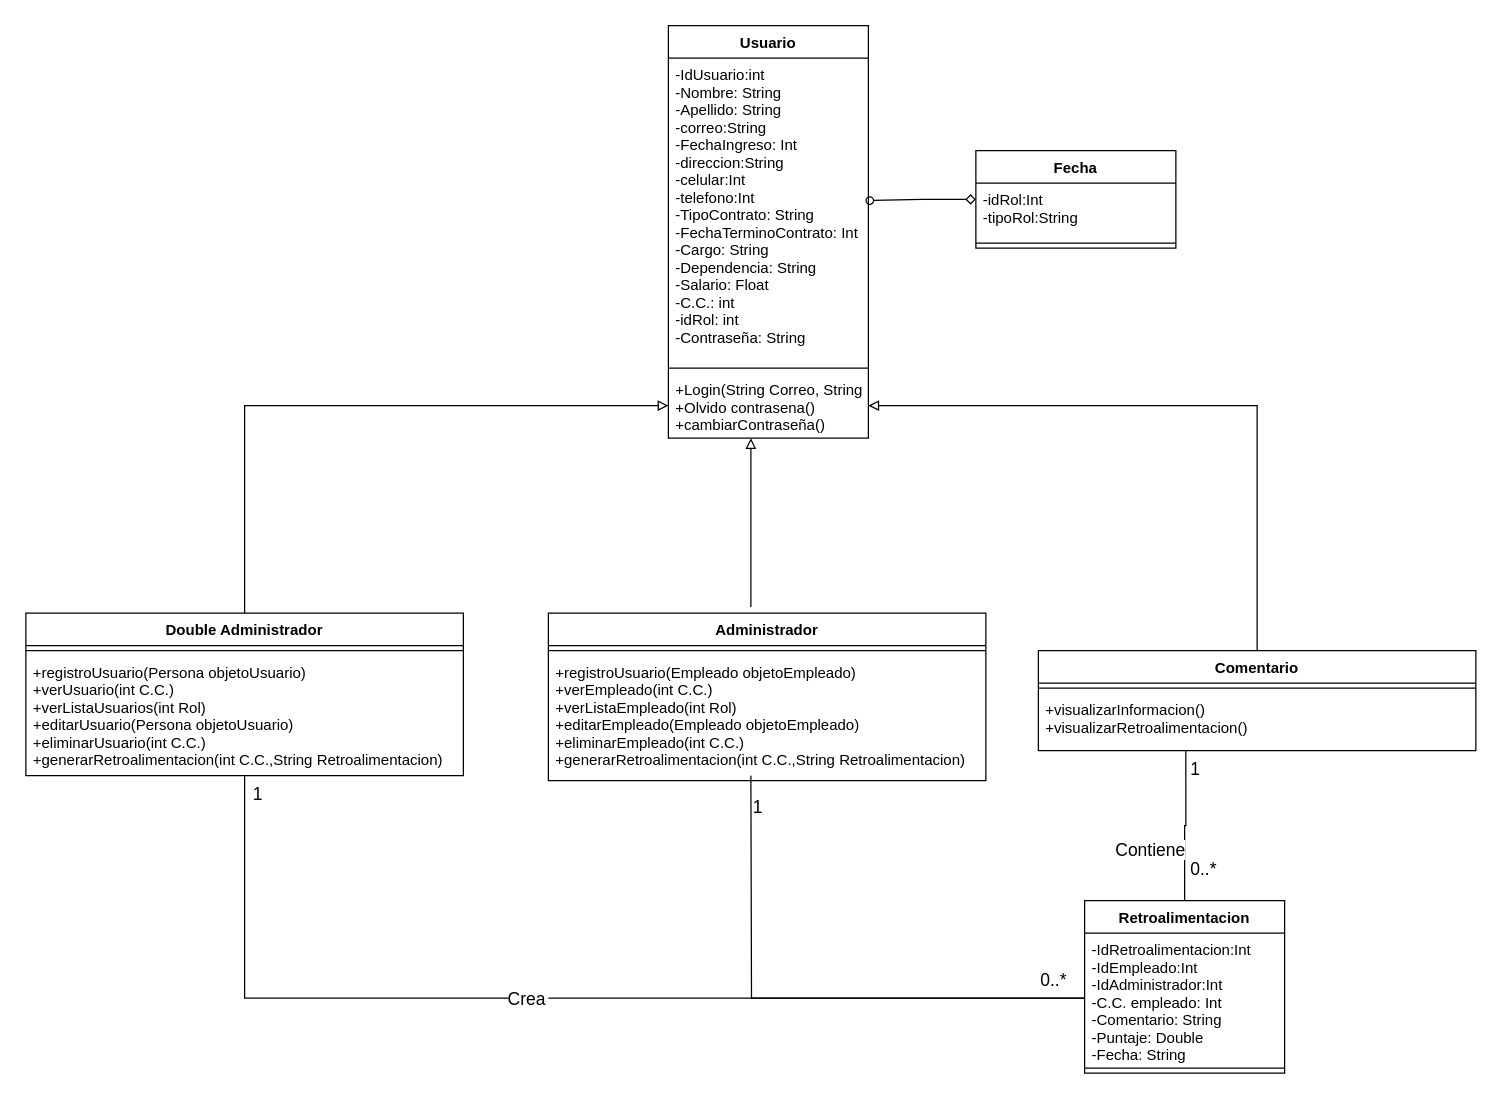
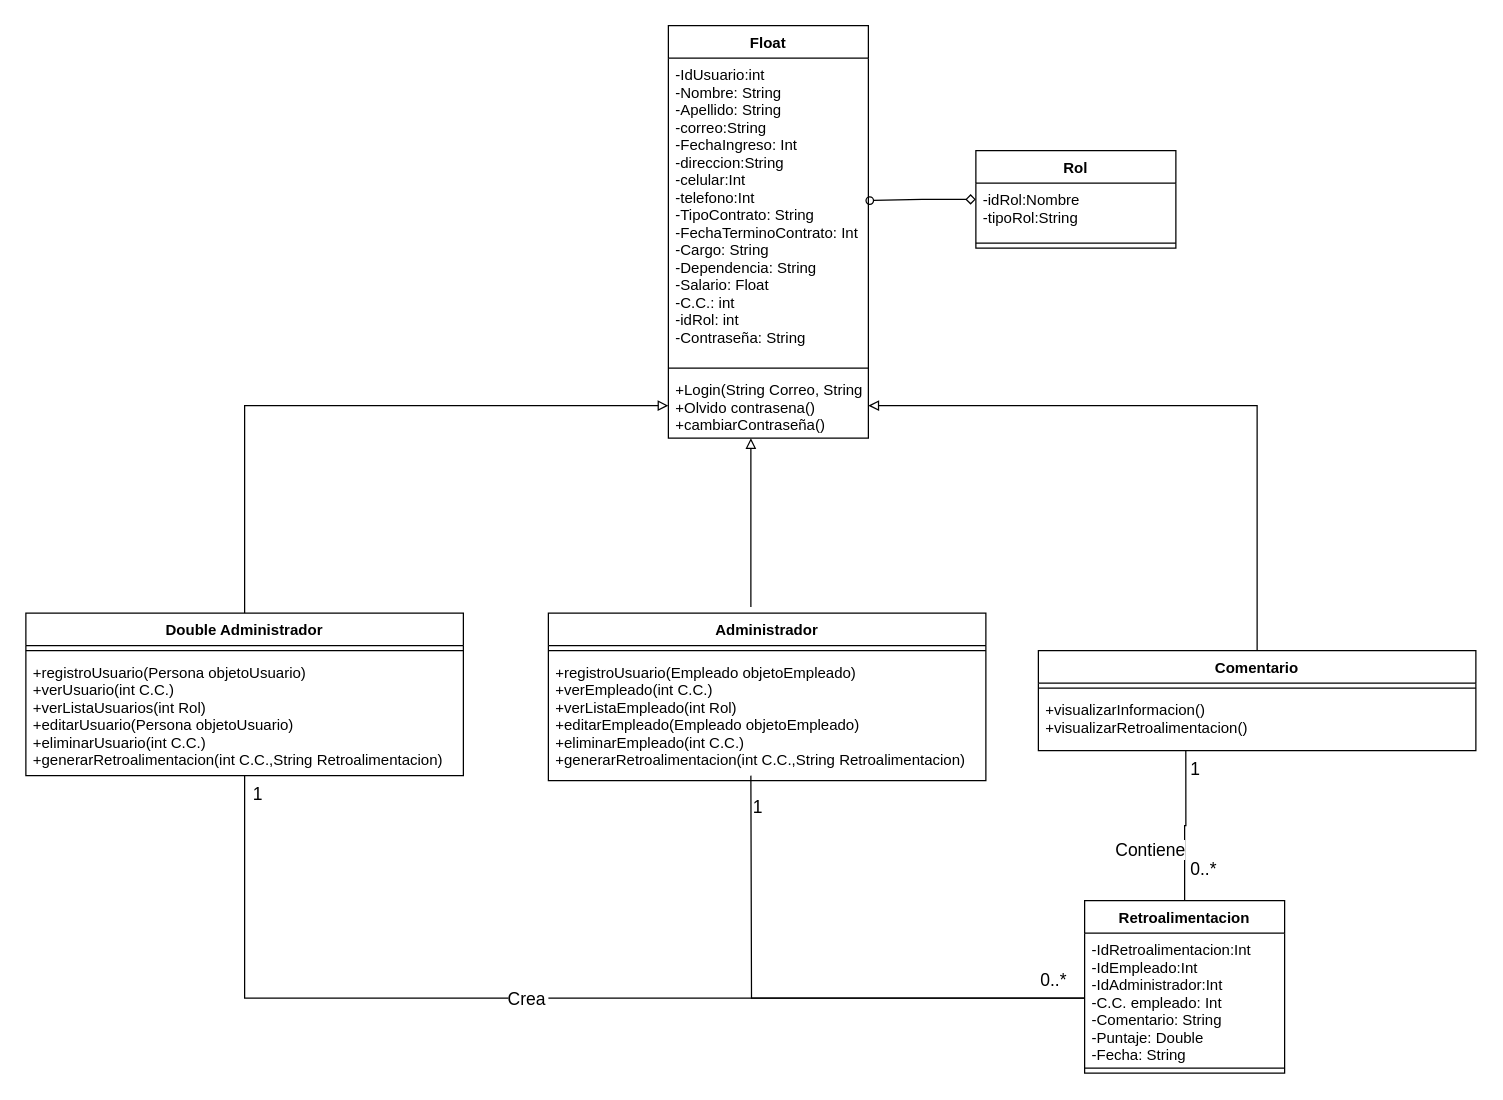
(768, 43) -> (768, 43)
(1075, 168) -> (1075, 168)
(1019, 200) -> (1031, 200)
